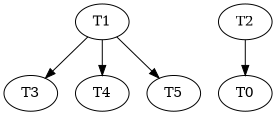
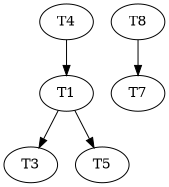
(245, 22) -> (138, 22)
(102, 53) -> (67, 53)
(245, 93) -> (138, 93)
